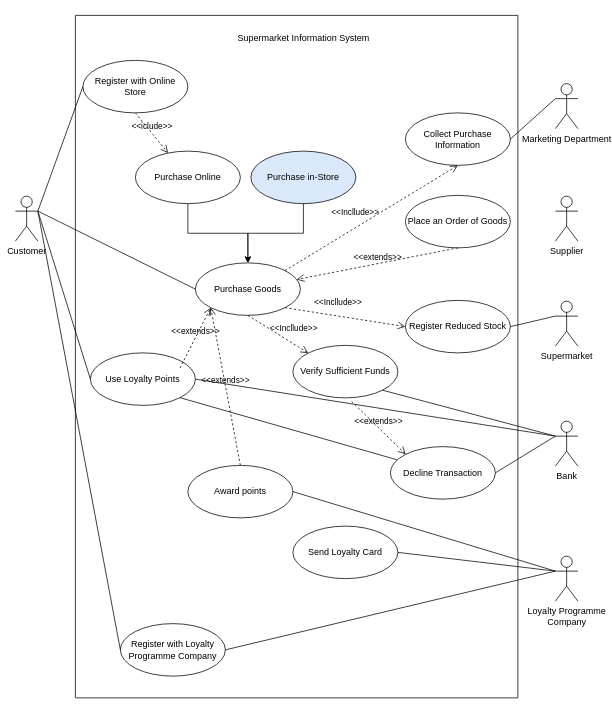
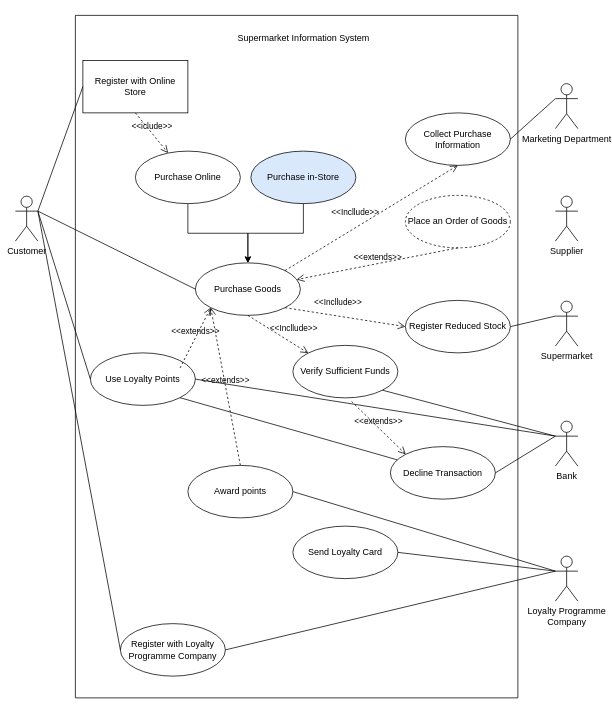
(135, 87) -> (135, 87)
(458, 222) -> (458, 222)
